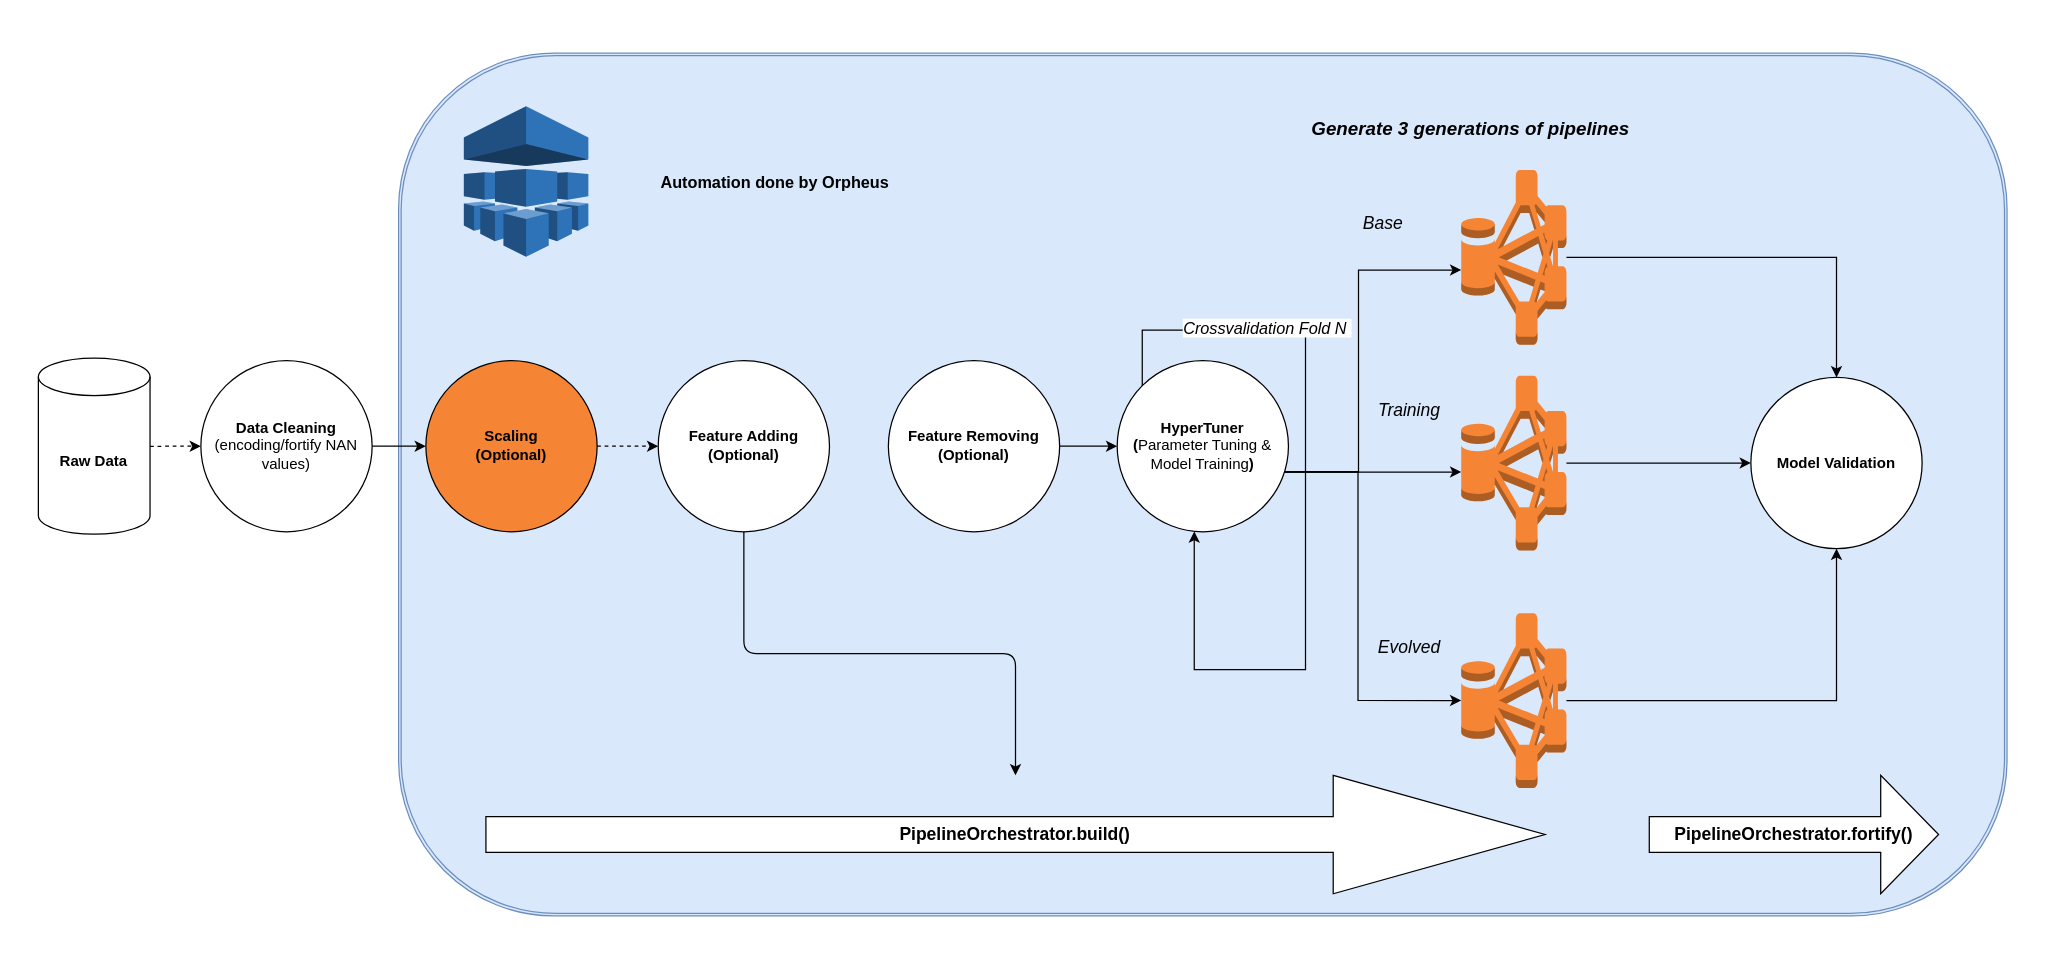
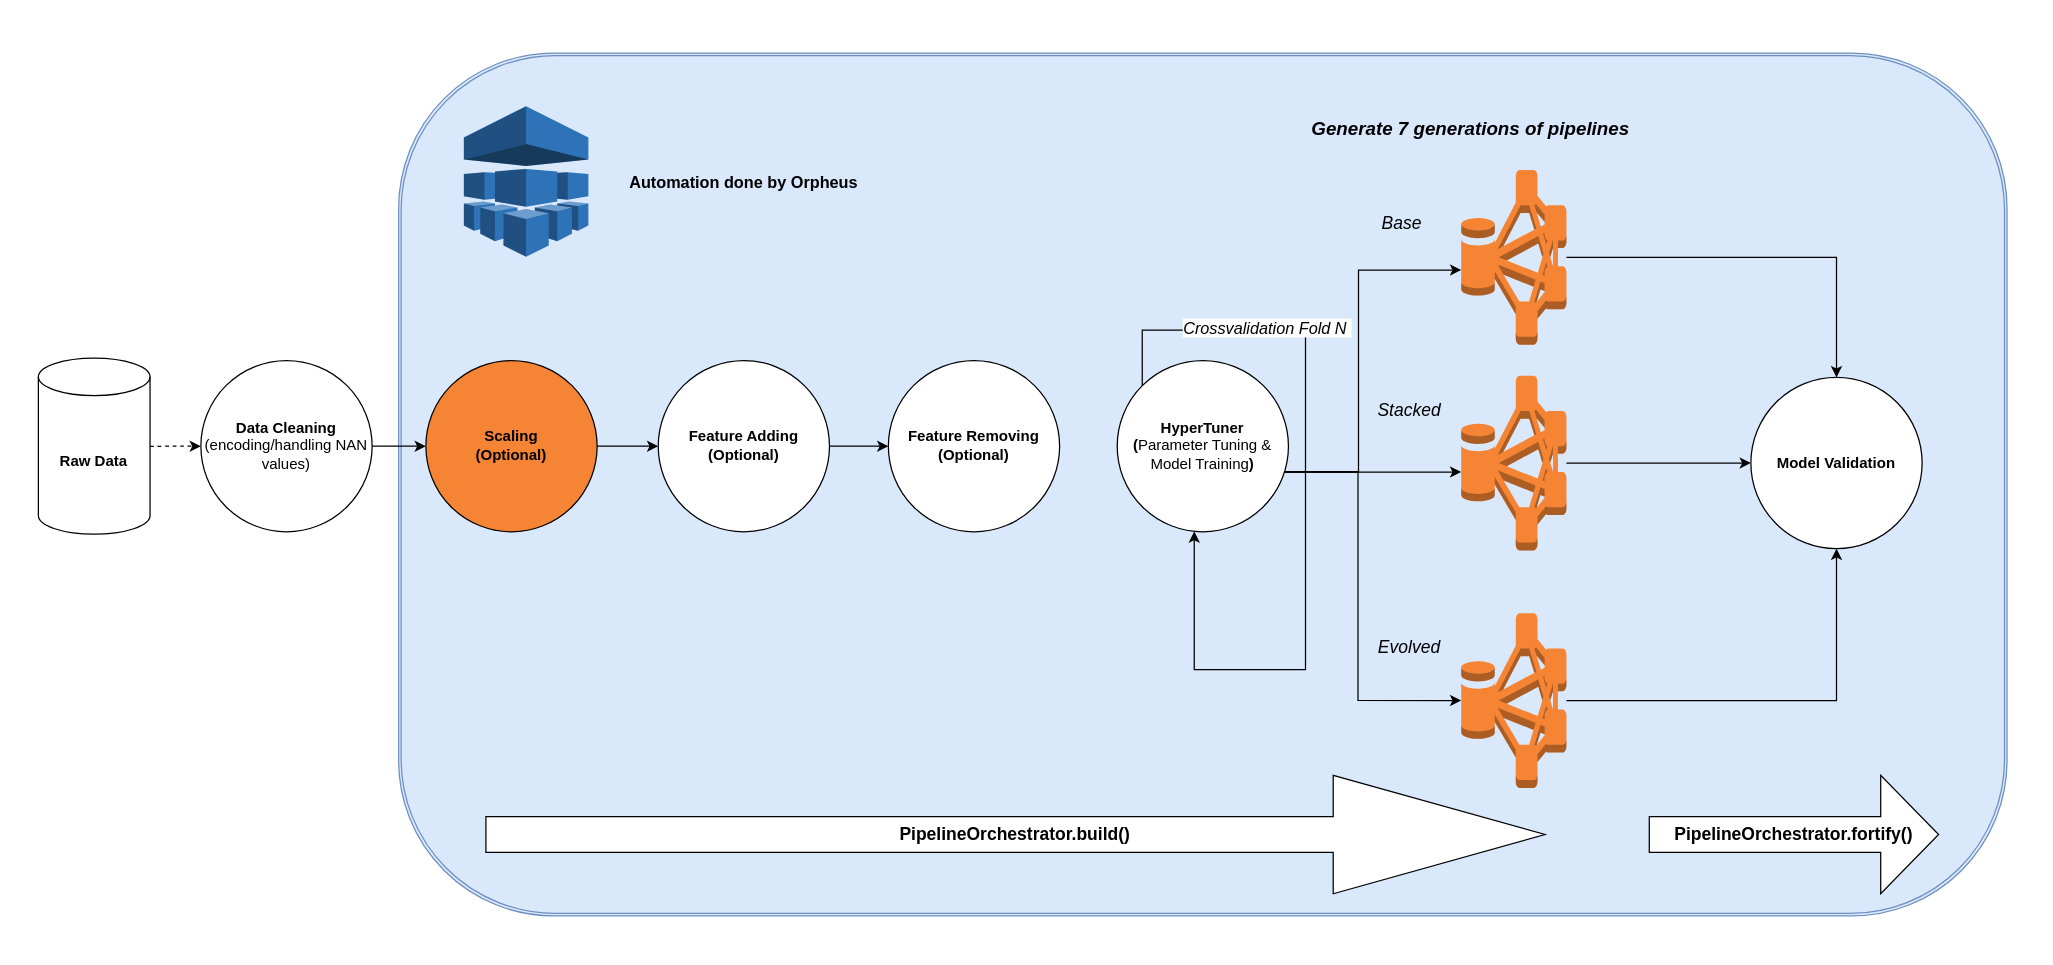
(1471, 128) -> (1471, 128)
(775, 181) -> (744, 181)
(1383, 224) -> (1402, 224)
(1409, 411) -> (1409, 411)
(286, 446) -> (286, 446)
(624, 446) -> (624, 446)
(1084, 446) -> none
(875, 654) -> (855, 446)
